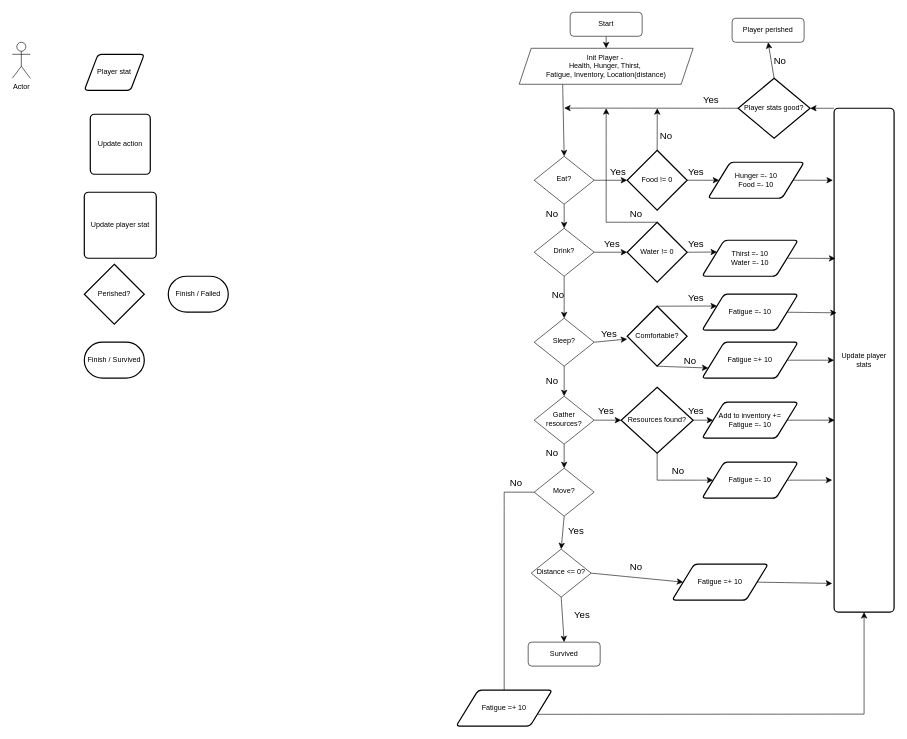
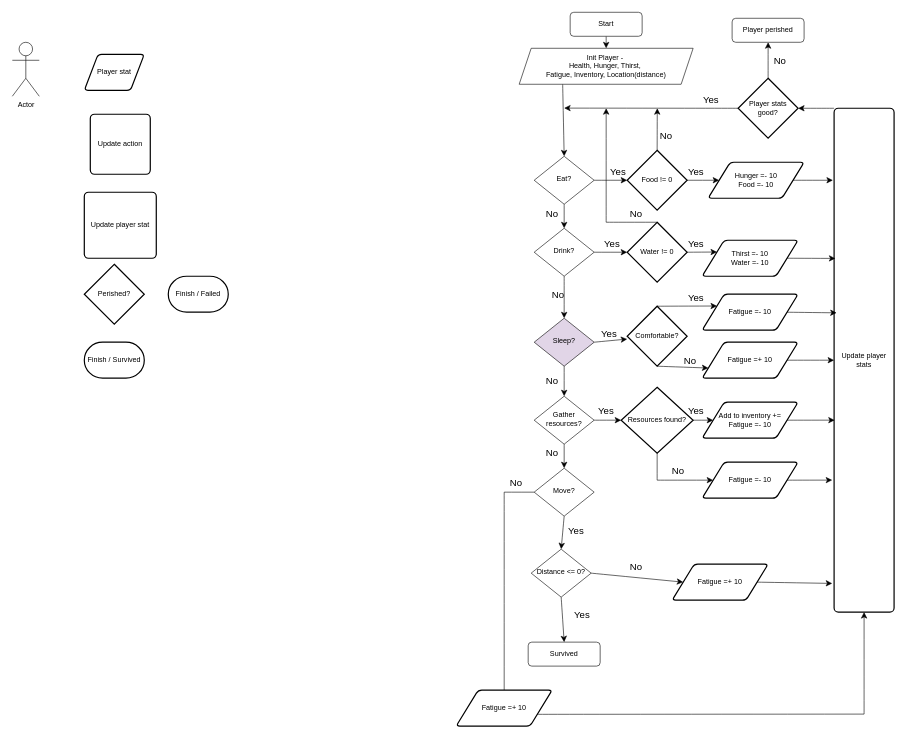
(21, 60) -> (26, 69)
(774, 108) -> (768, 108)
(564, 342) -> (564, 342)
